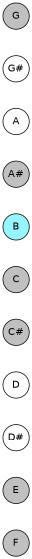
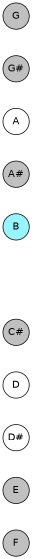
(16, 69) -> (16, 69)
(16, 280) -> none
